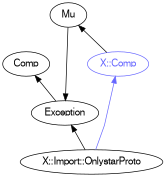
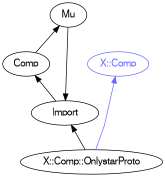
(95, 41) -> (45, 42)
(65, 113) -> (65, 113)
(92, 162) -> (92, 162)
